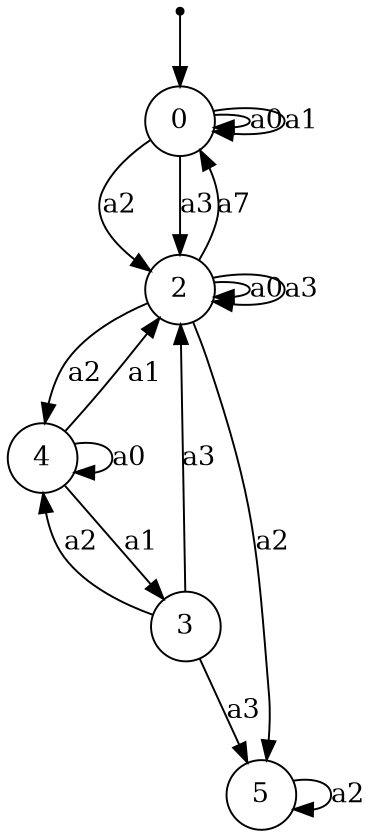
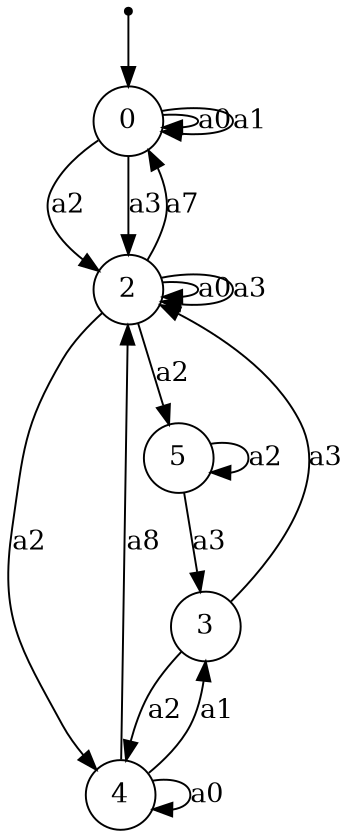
(145, 374) -> (144, 542)
(219, 702) -> (191, 532)
